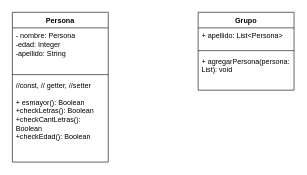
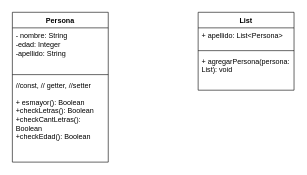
(246, 21) -> (246, 21)
(47, 45) -> (45, 45)
